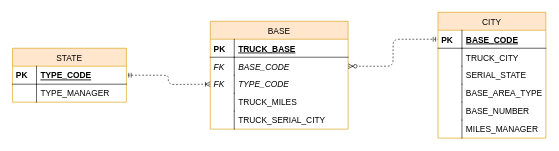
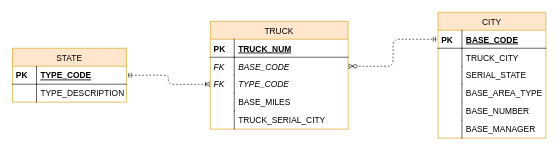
(279, 31) -> (279, 31)
(262, 49) -> (259, 49)
(68, 94) -> (78, 94)
(264, 103) -> (262, 103)
(497, 130) -> (494, 130)
